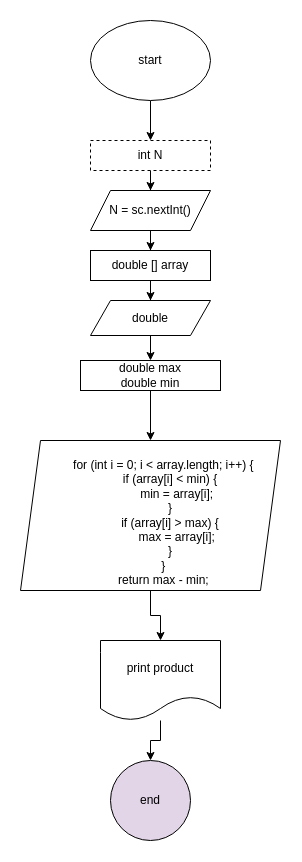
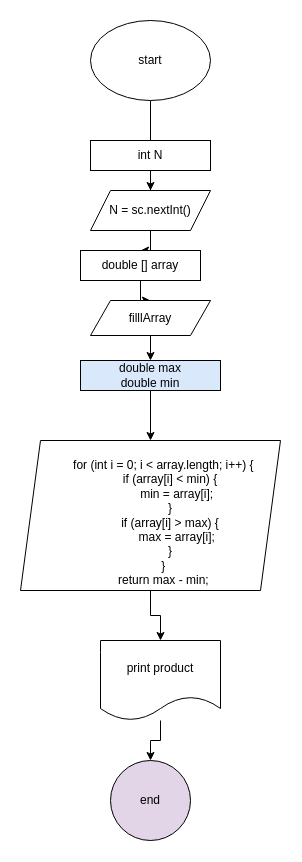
(151, 132) -> (151, 136)
(151, 156) -> (151, 156)
(151, 266) -> (141, 266)
(151, 319) -> (151, 319)
(151, 376) -> (151, 376)
